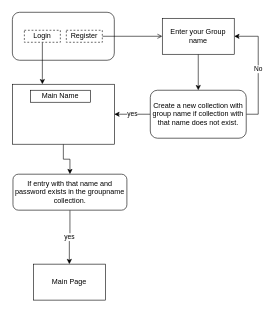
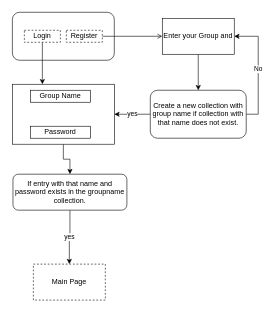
(198, 36) -> (198, 36)
(60, 96) -> (60, 96)
none -> (60, 132)
(69, 282) -> (69, 282)
